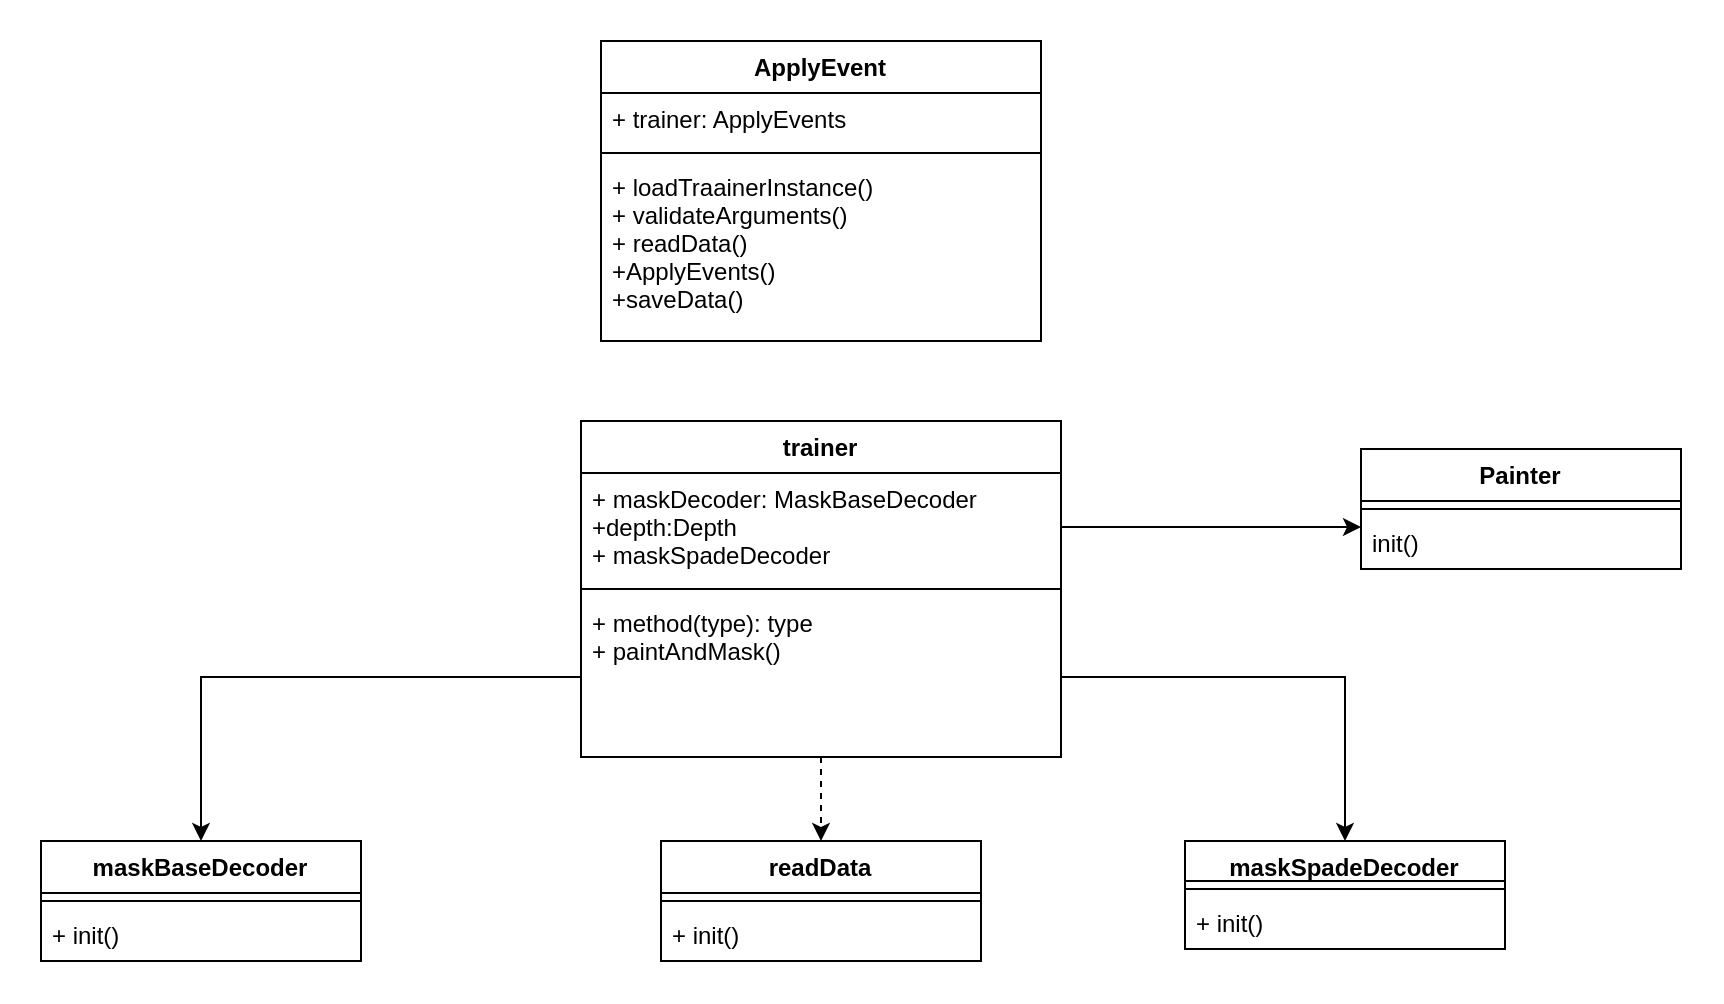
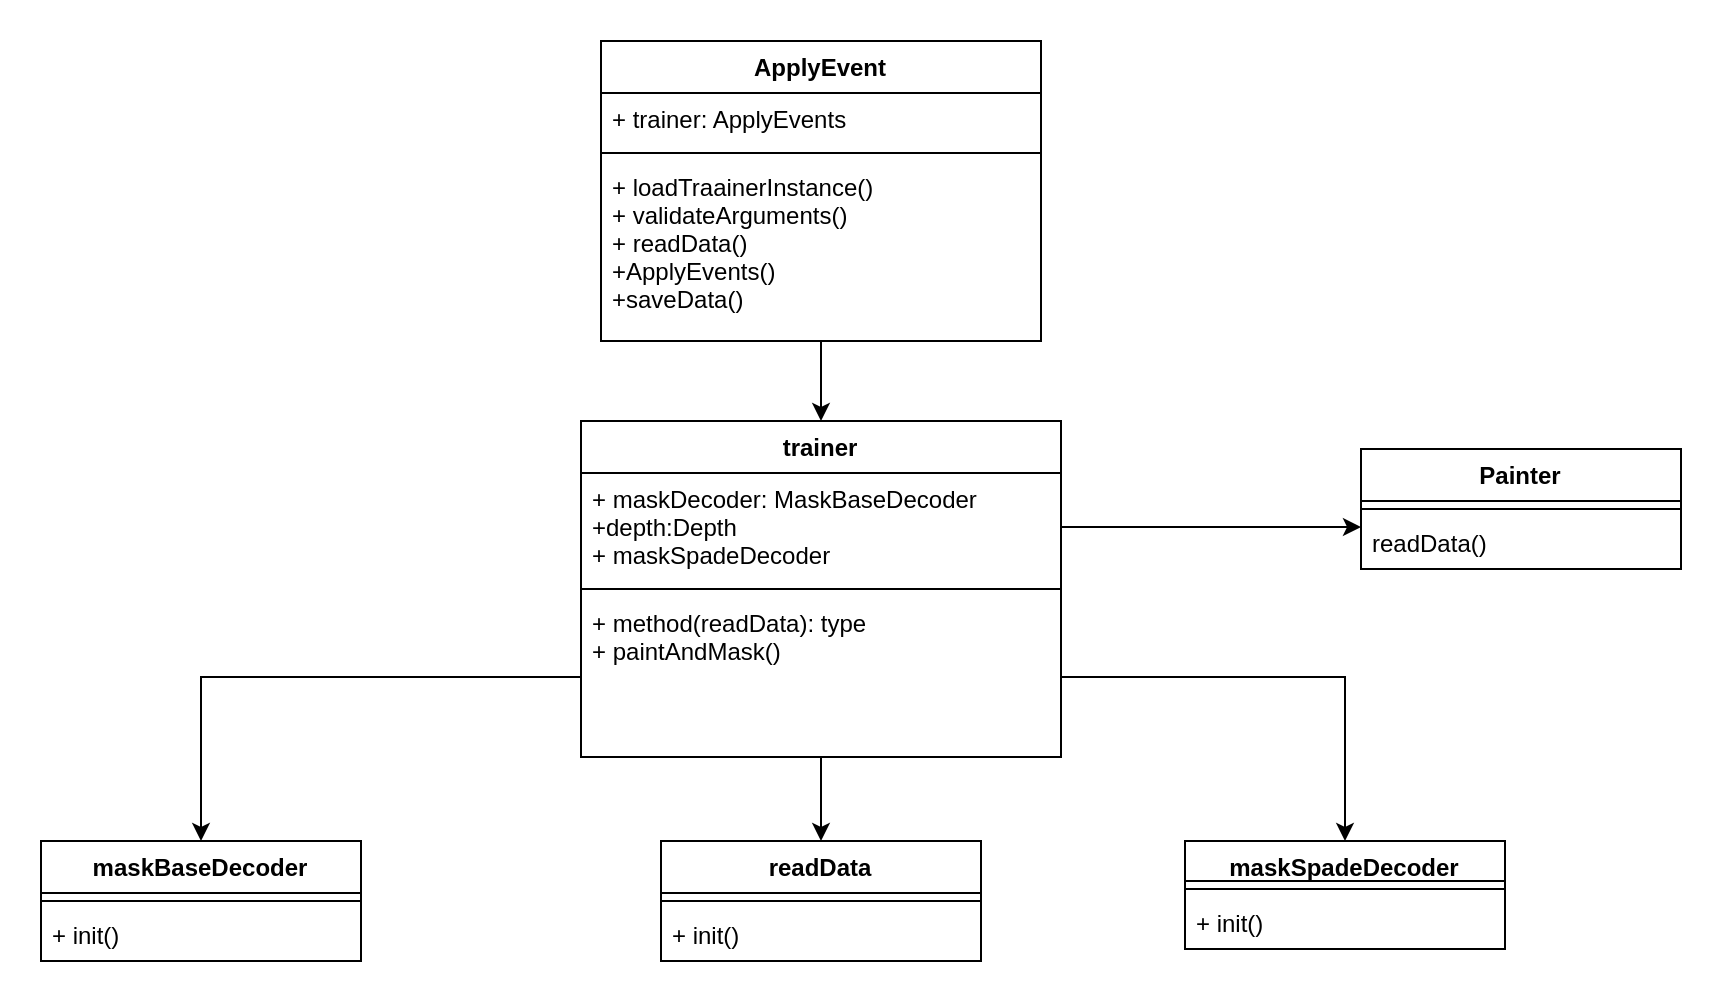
none -> (821, 376)
(1406, 544) -> (1439, 544)
(717, 624) -> (744, 624)
(821, 794) -> (821, 794)
